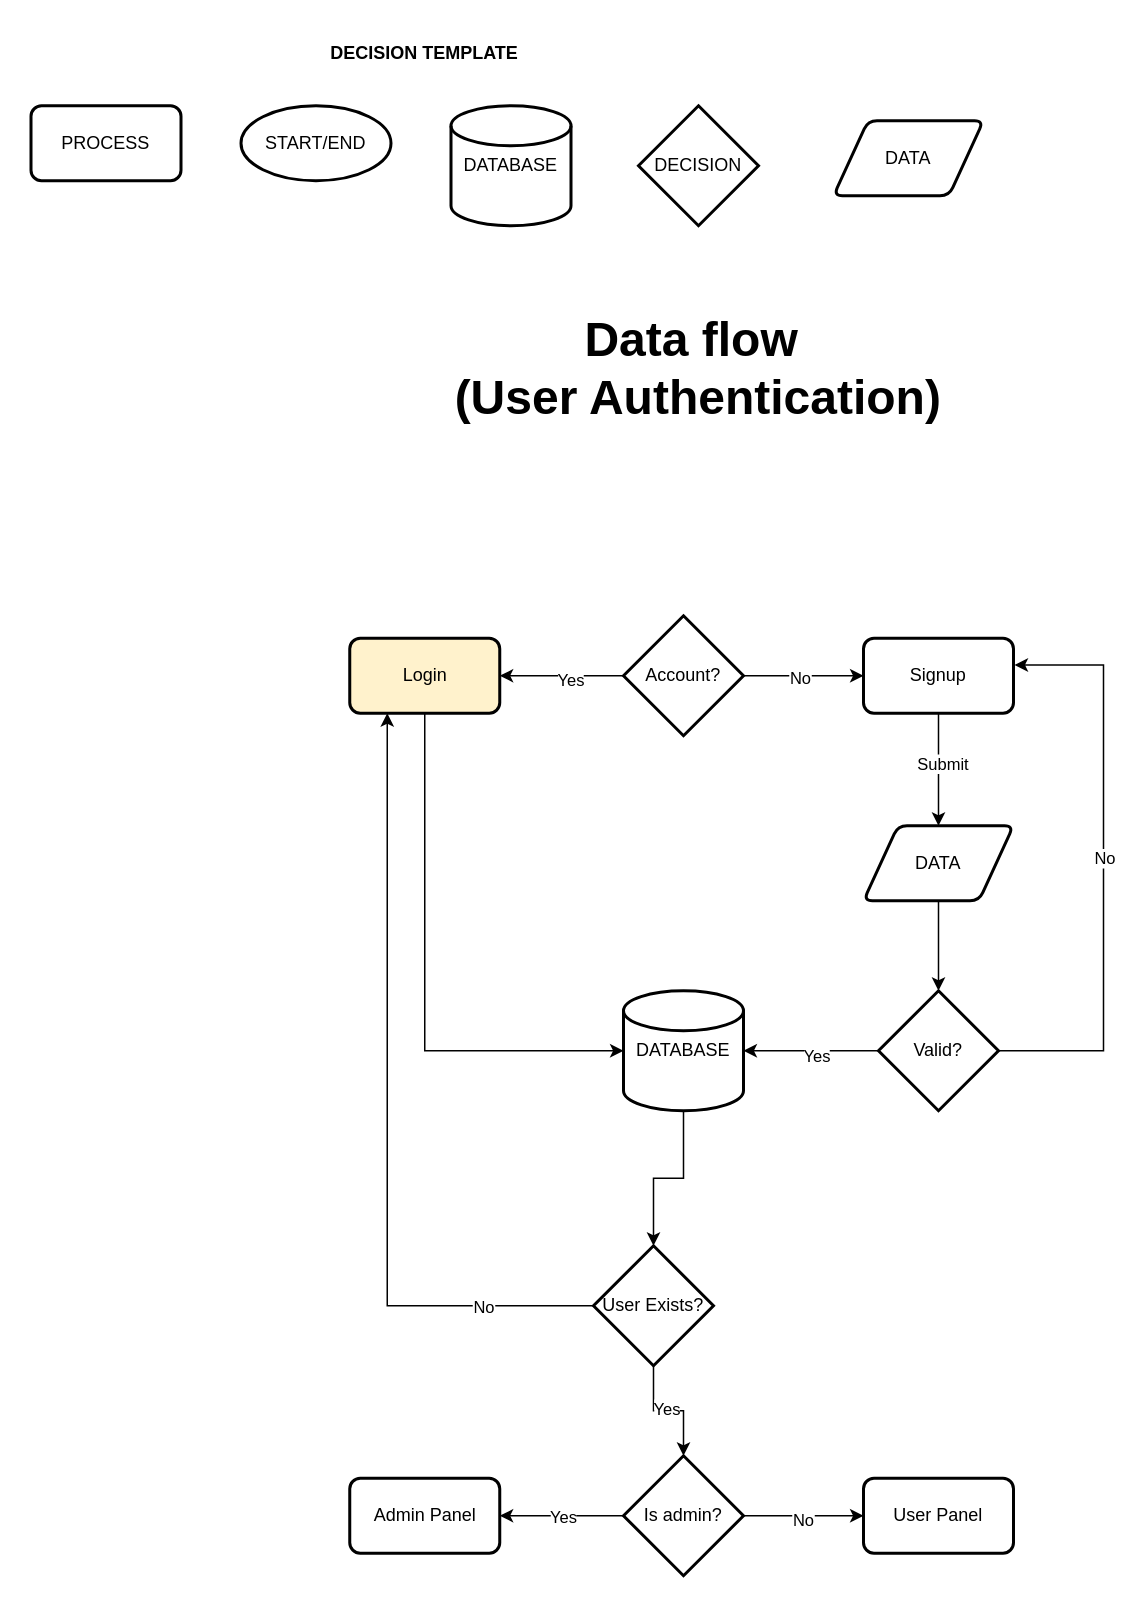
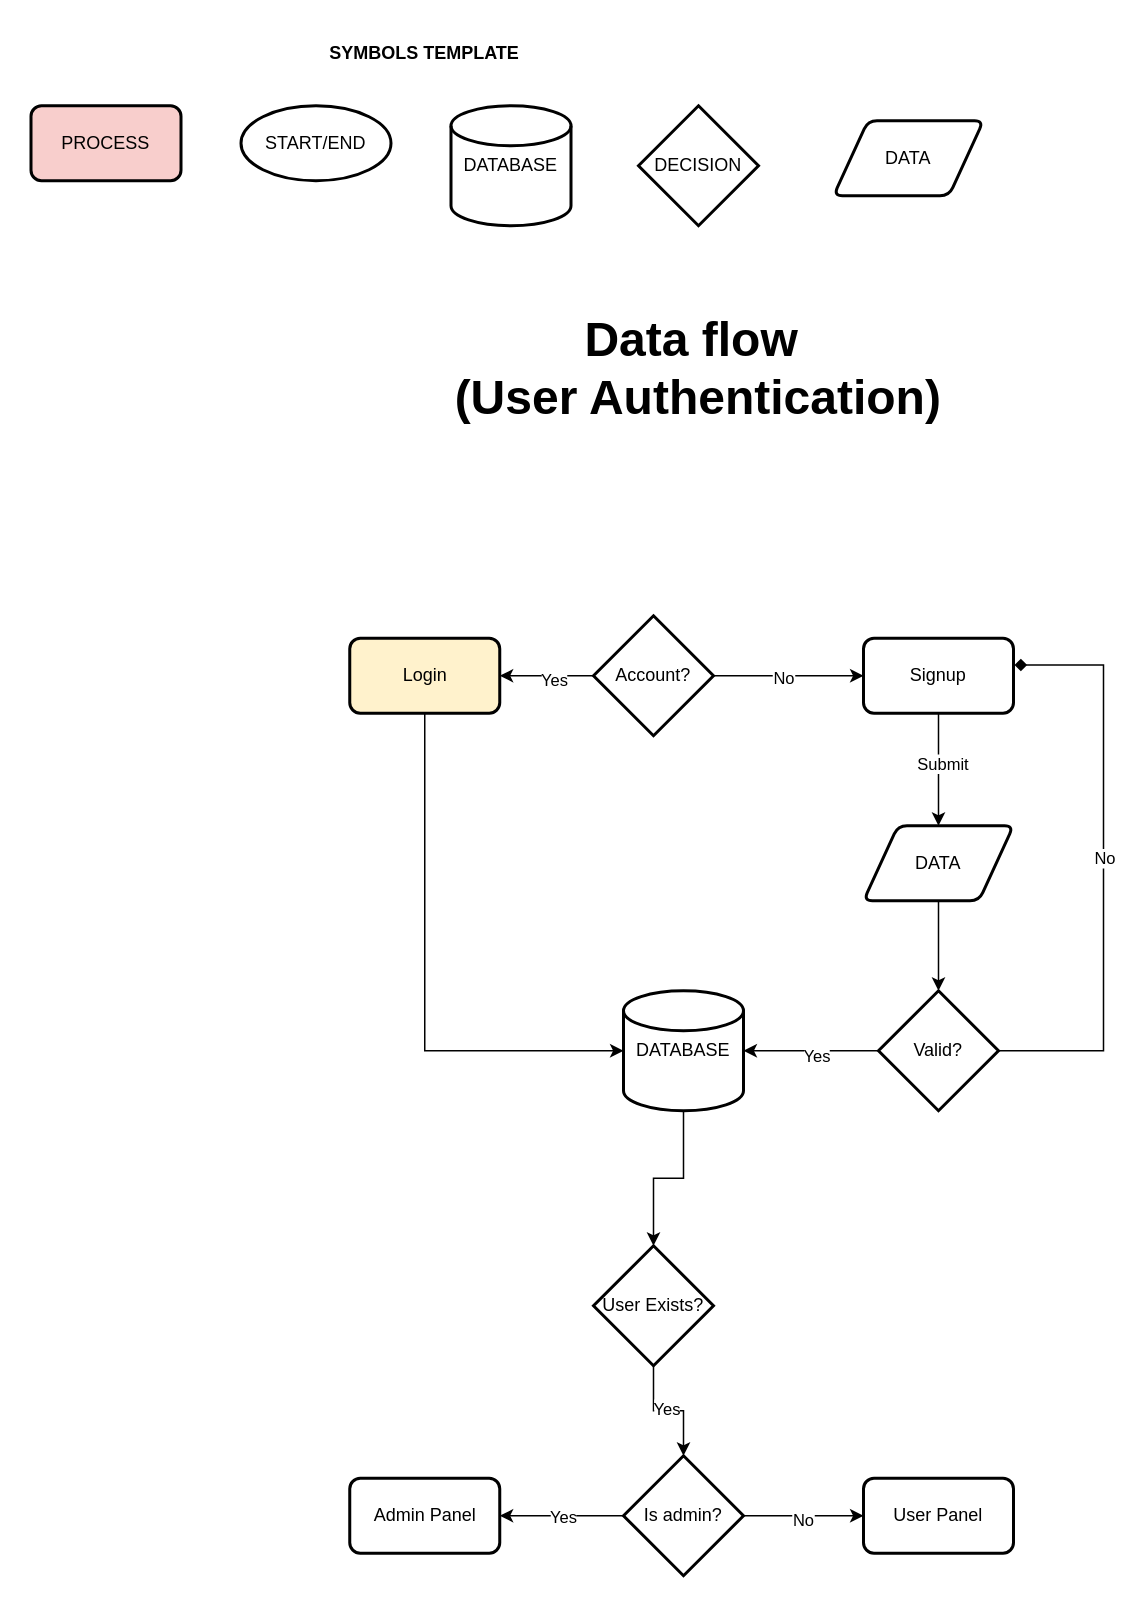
(425, 53) -> (425, 53)
(106, 143) -> (106, 143)
(1026, 665) -> (1027, 665)
(683, 676) -> (653, 676)
(387, 1117) -> none
